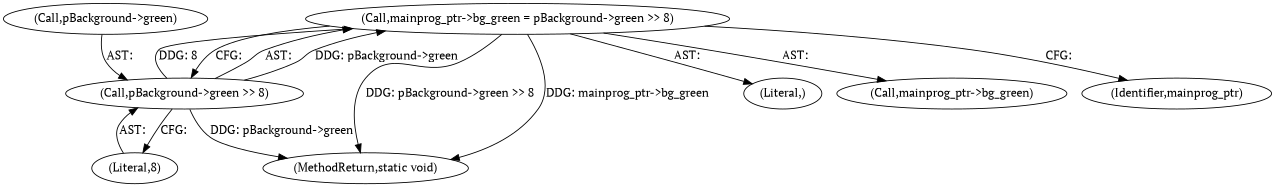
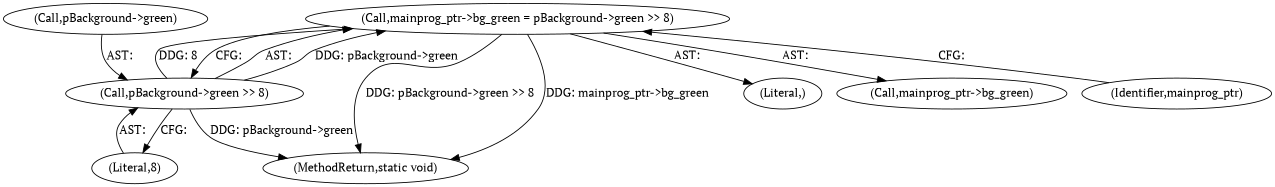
(913, 43) -> (881, 56)
